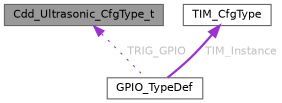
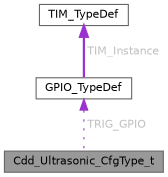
(227, 15) -> (84, 15)
(123, 56) -> (84, 131)
